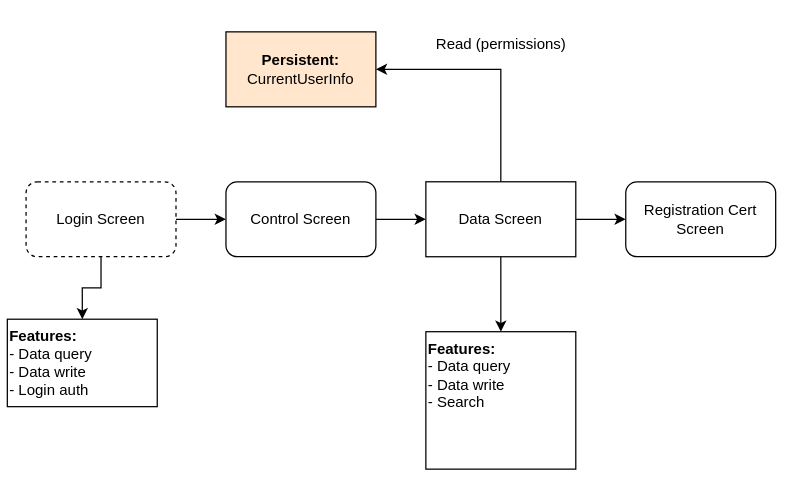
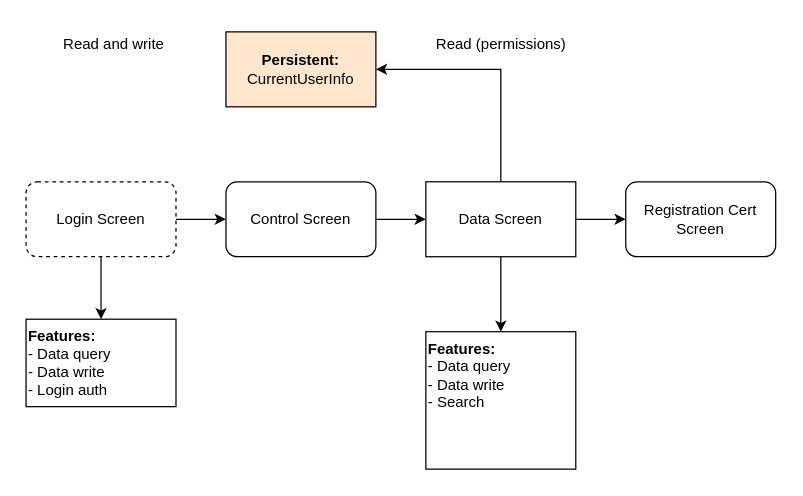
none -> (113, 44)
(82, 363) -> (101, 363)
